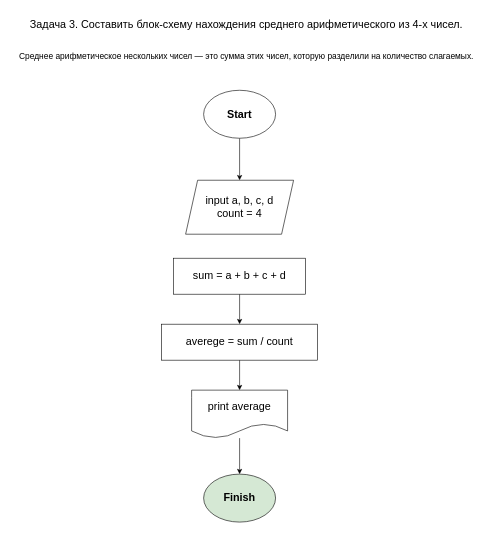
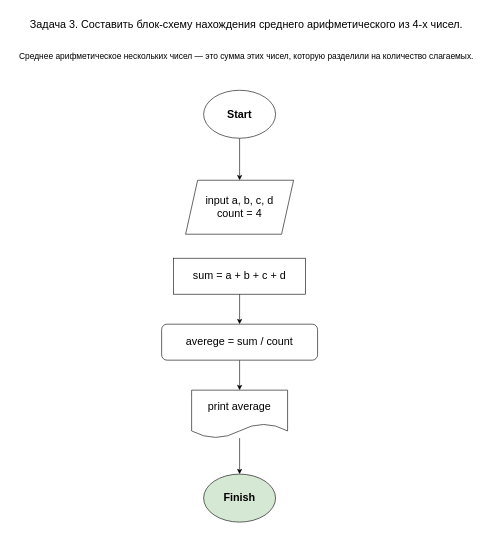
(240, 342) -> (240, 342)
